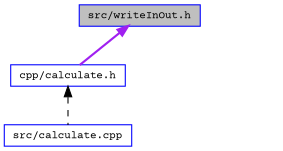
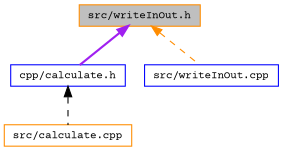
(140, 16) -> (140, 16)
none -> (211, 75)
(68, 135) -> (68, 135)
